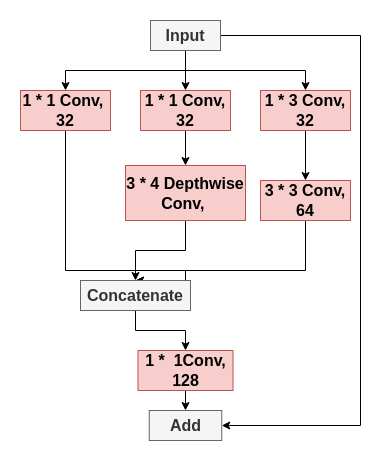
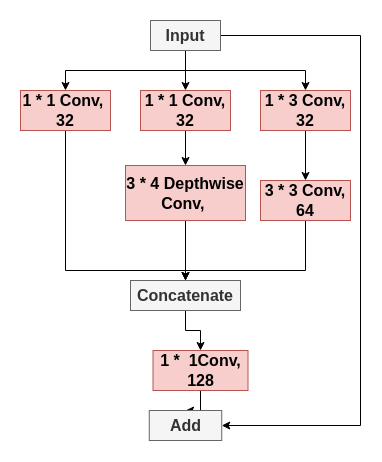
(136, 296) -> (186, 296)
(186, 371) -> (201, 371)
